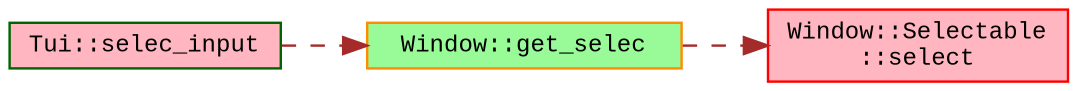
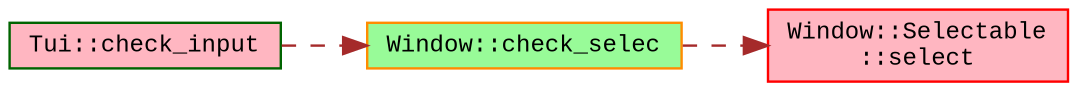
(145, 46) -> (145, 46)
(524, 46) -> (524, 46)
